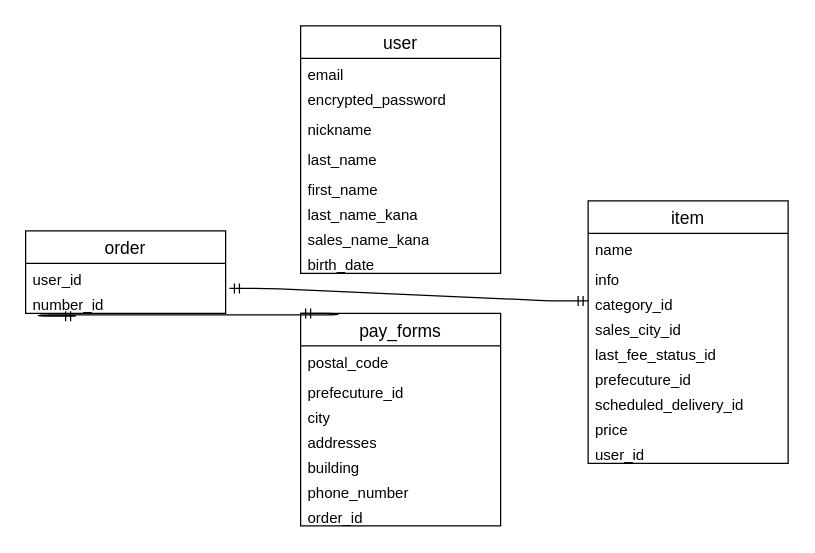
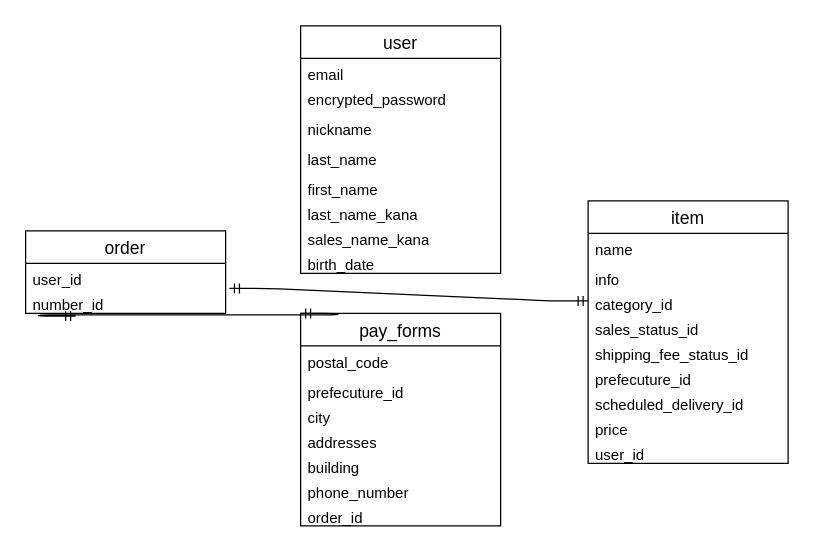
(644, 331) -> (655, 331)
(667, 356) -> (682, 356)
